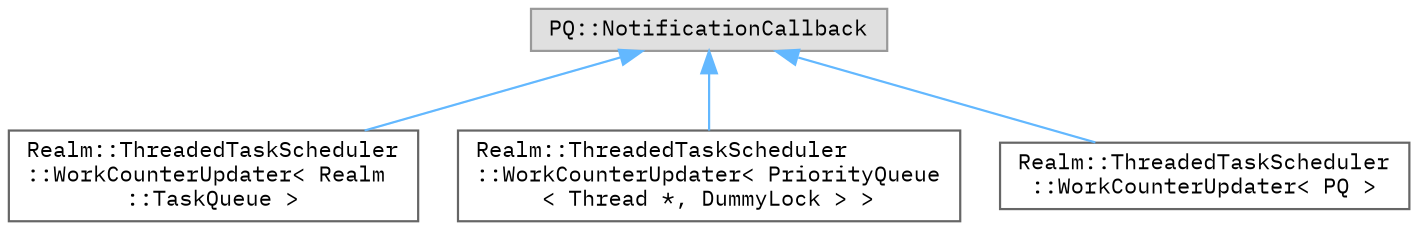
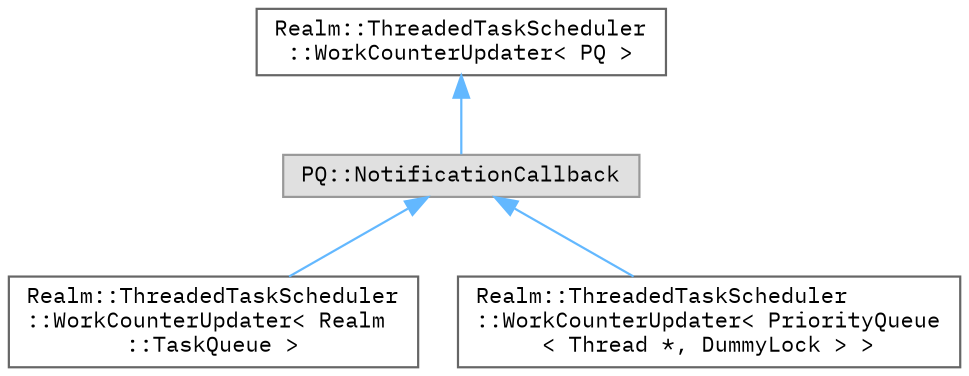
(947, 100) -> (461, 126)
